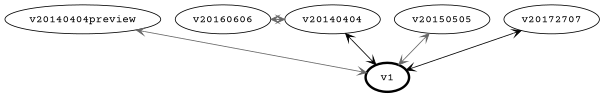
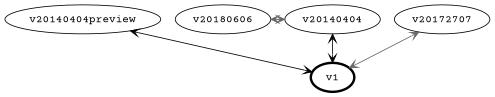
(223, 19) -> (223, 19)
(442, 19) -> none
(464, 50) -> (384, 50)
(252, 51) -> (221, 51)
